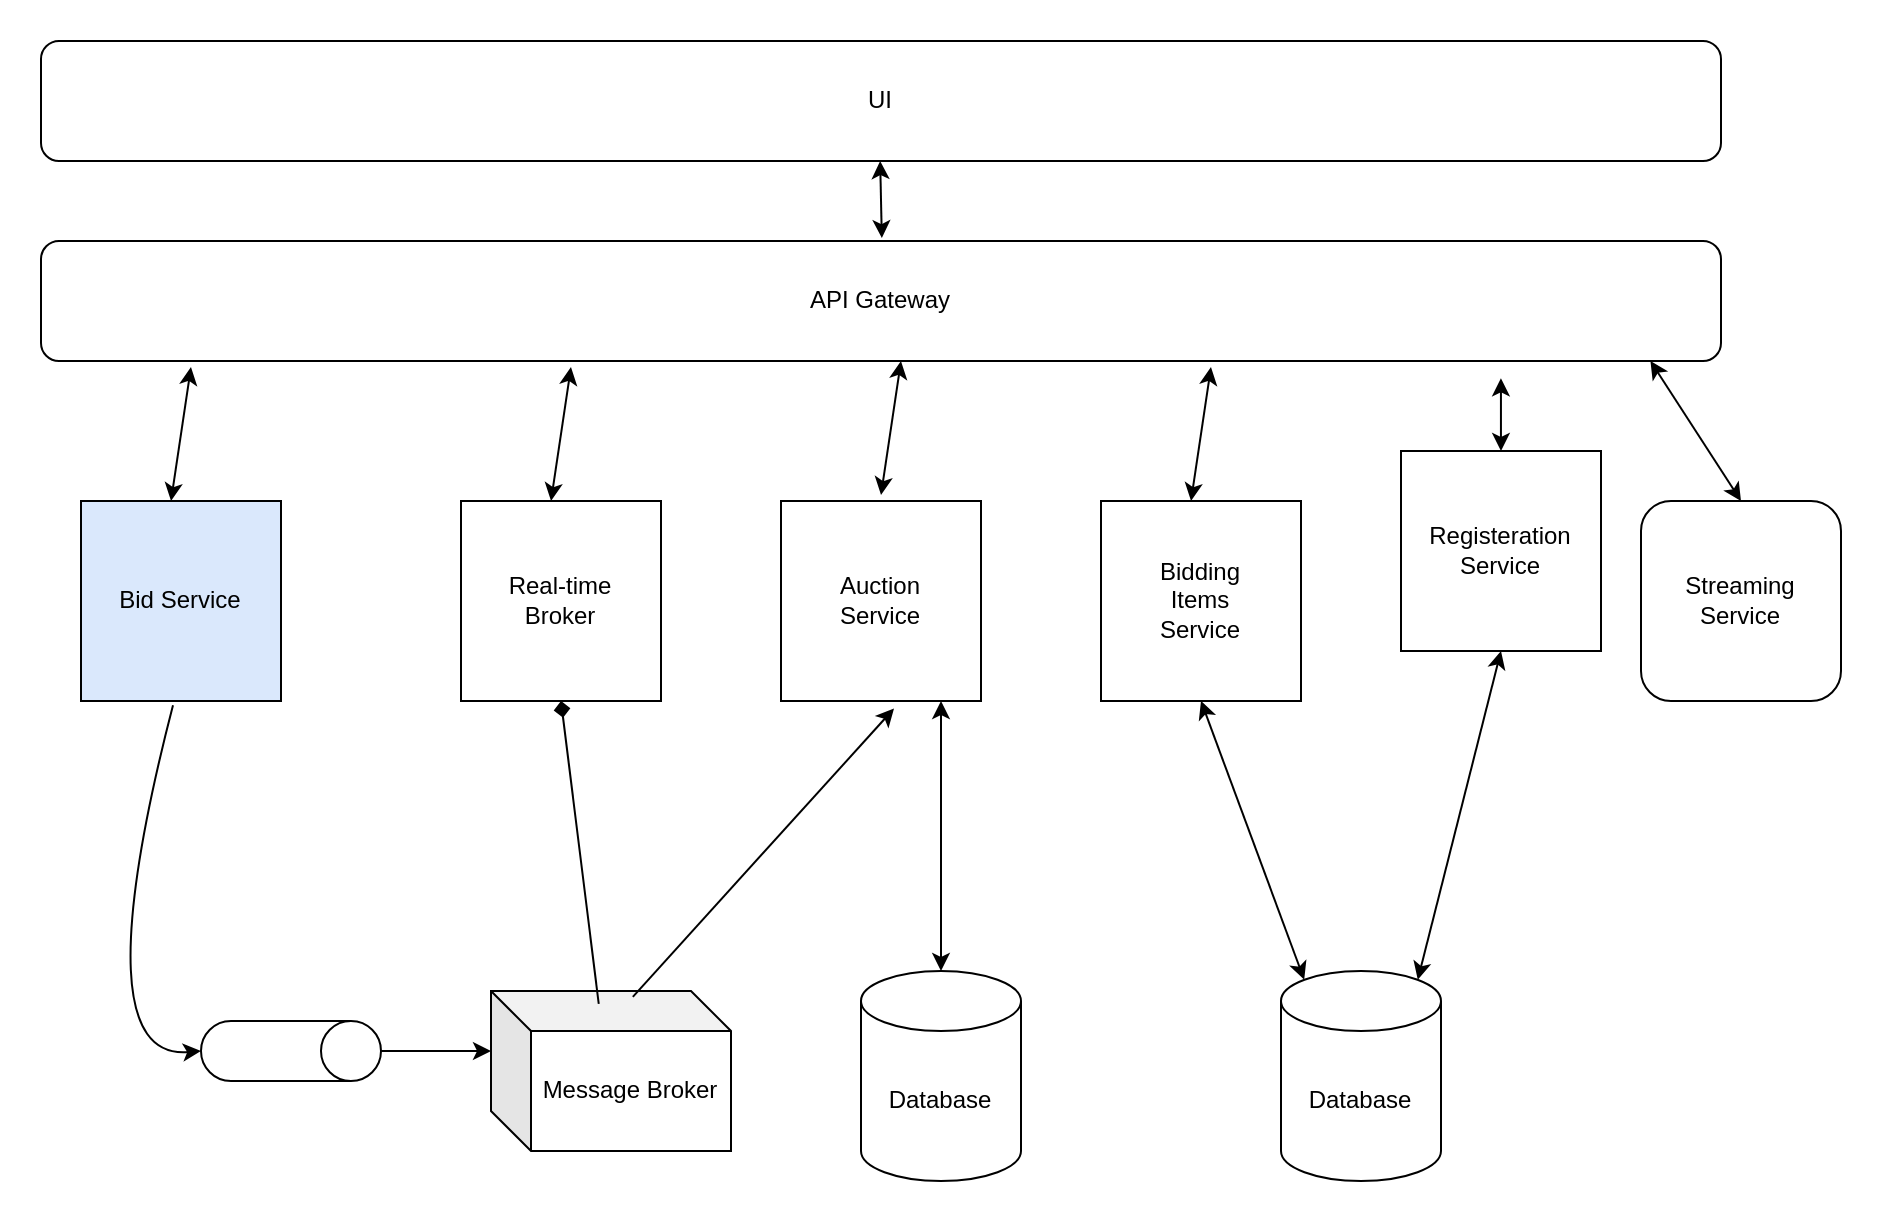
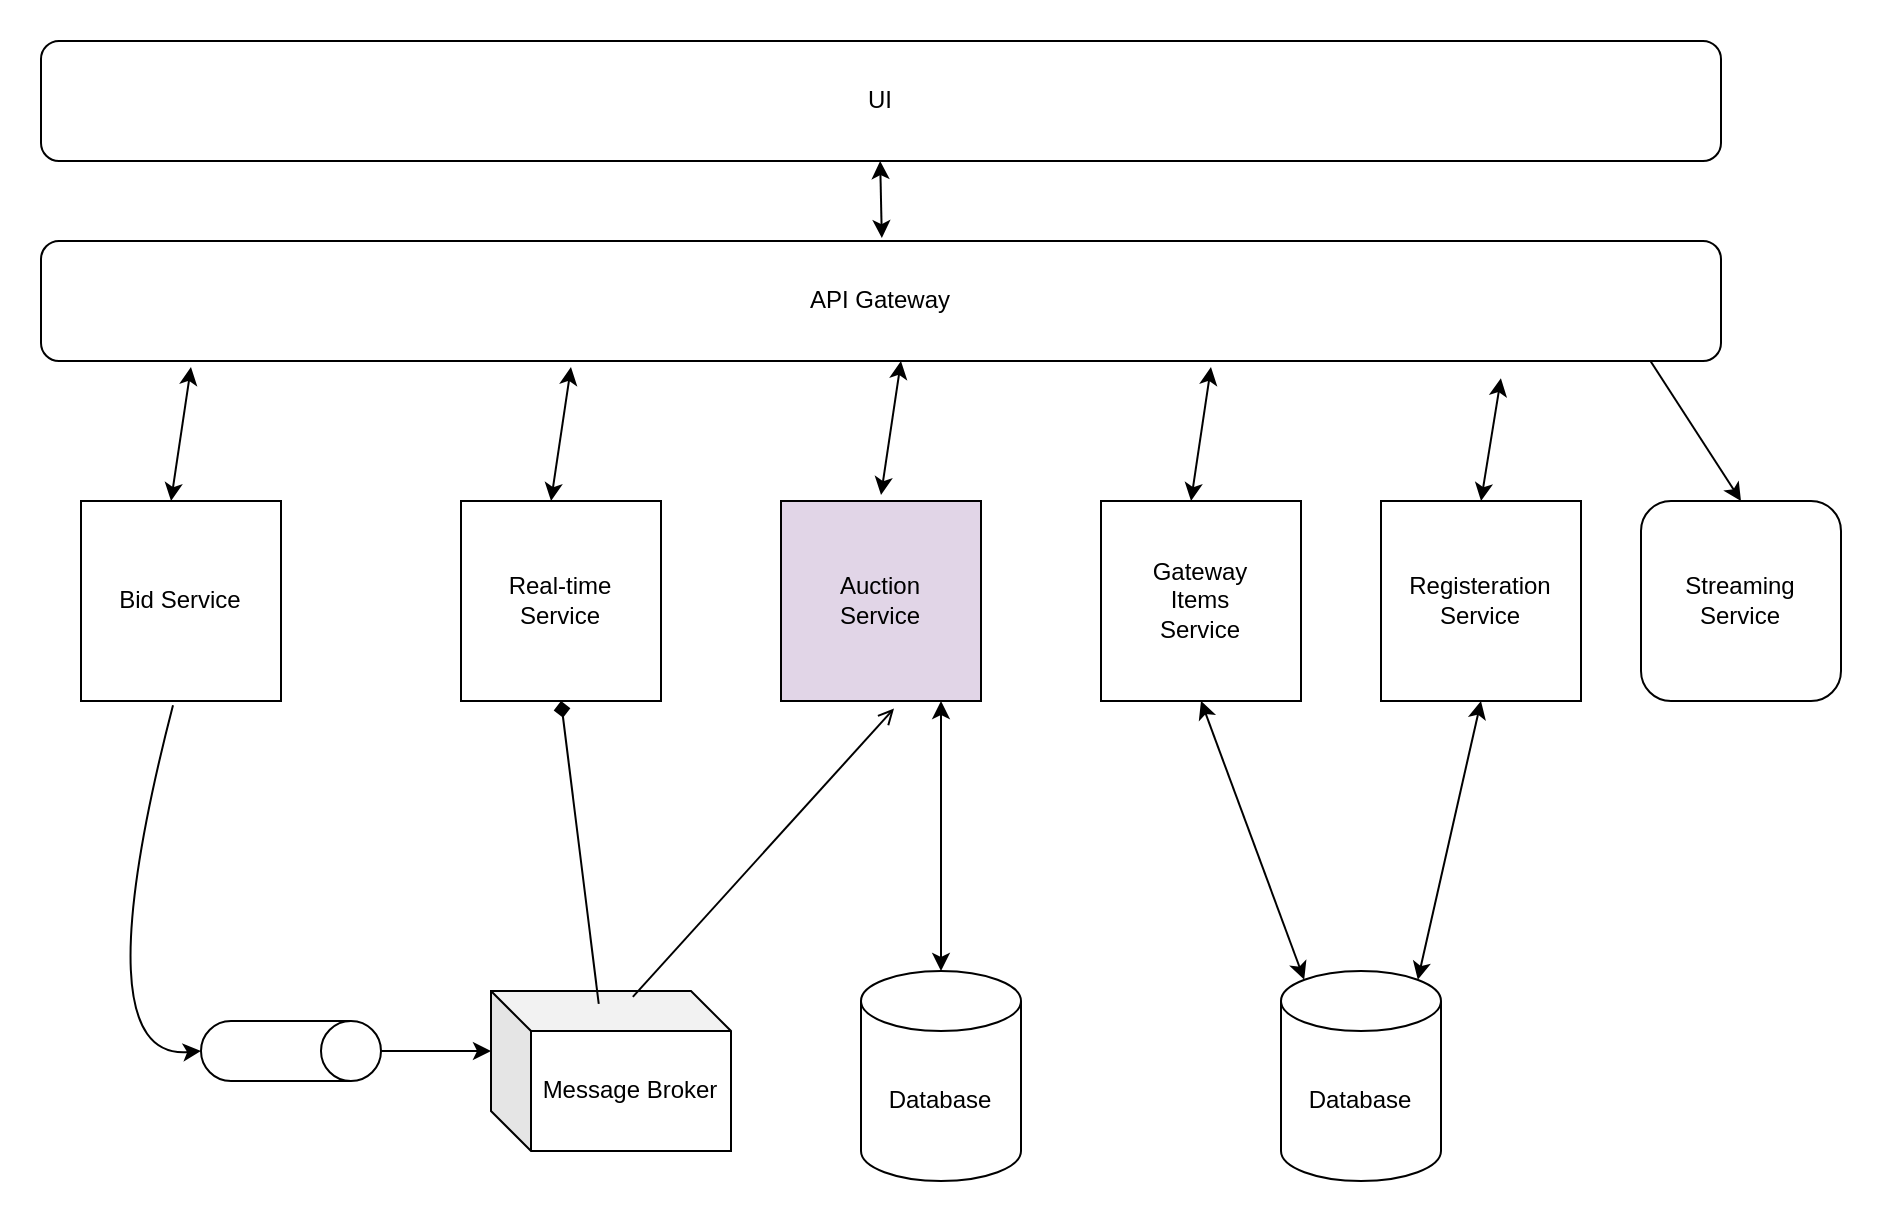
(1658, 373) -> (1655, 368)
(1501, 551) -> (1481, 601)
(181, 601) -> (181, 601)
(561, 601) -> (561, 601)
(881, 601) -> (881, 601)
(1201, 601) -> (1201, 601)
(884, 720) -> (886, 717)
